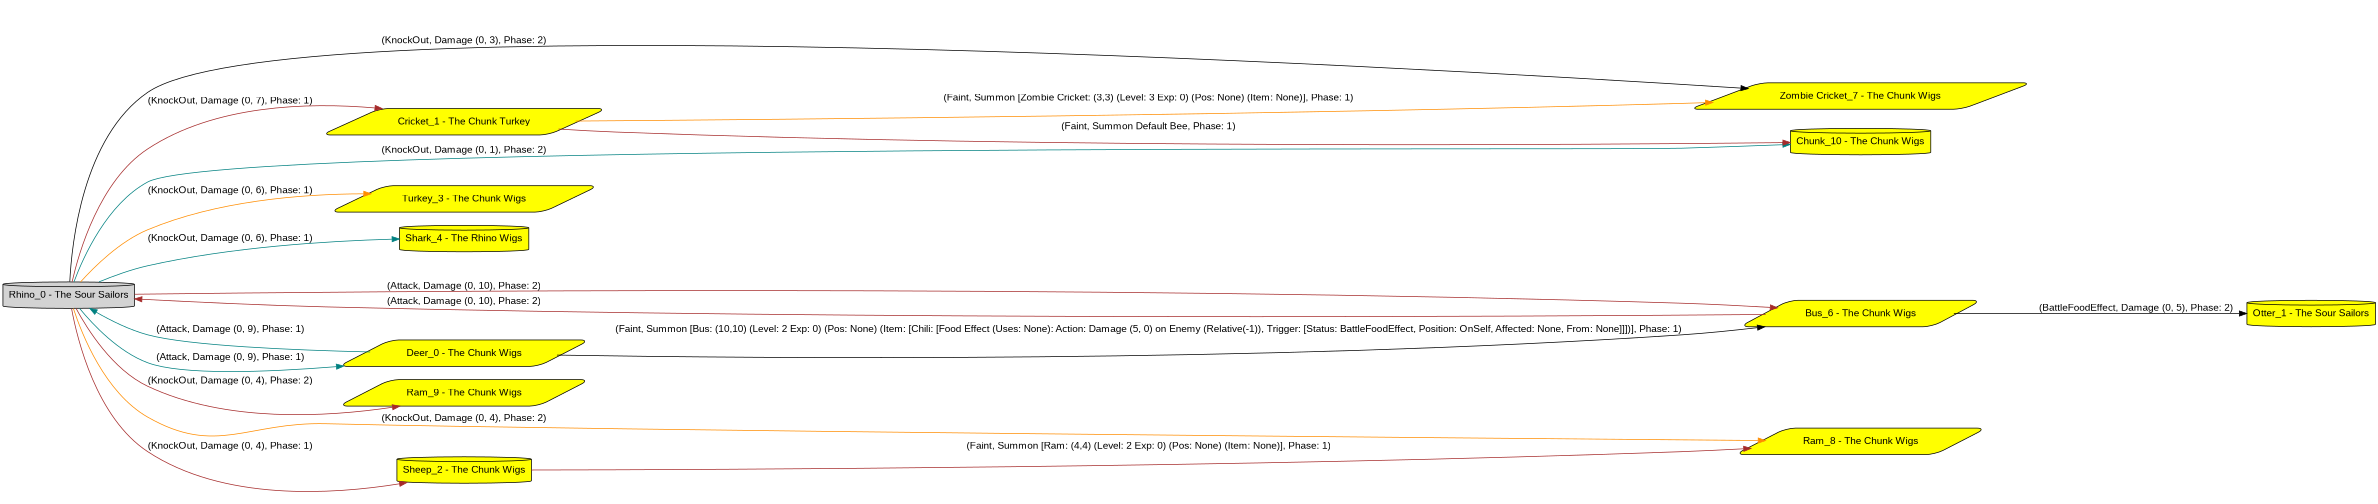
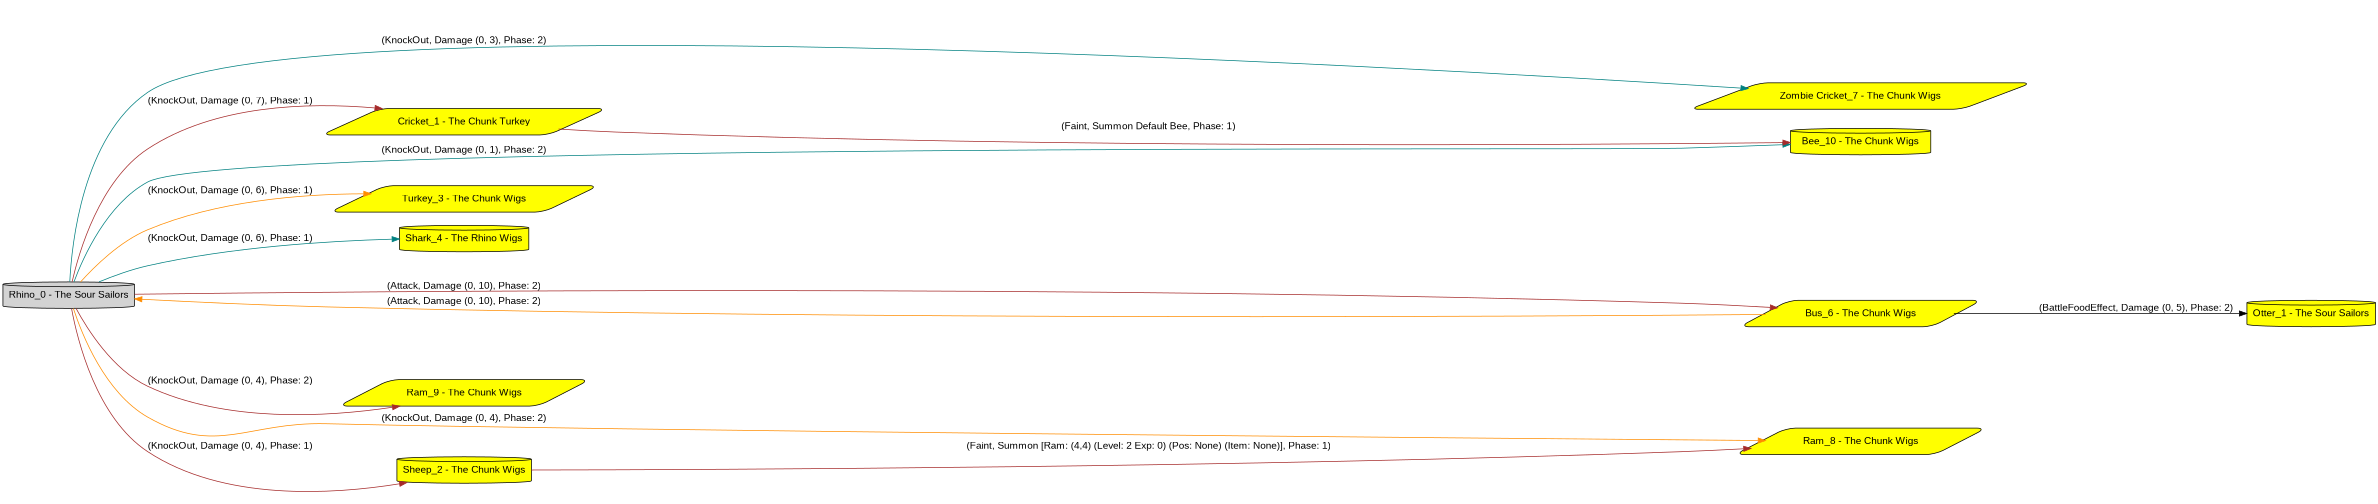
(837, 48) -> (837, 48)
(1141, 115) -> none
(1861, 142) -> (1861, 142)
(954, 316) -> (954, 316)
(464, 353) -> none
